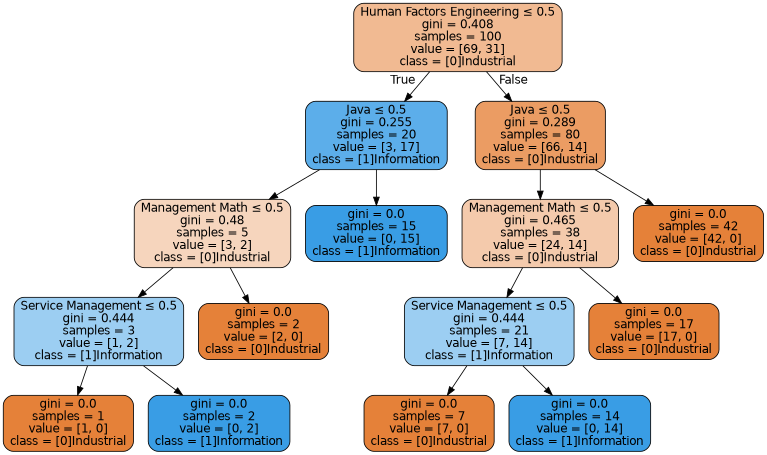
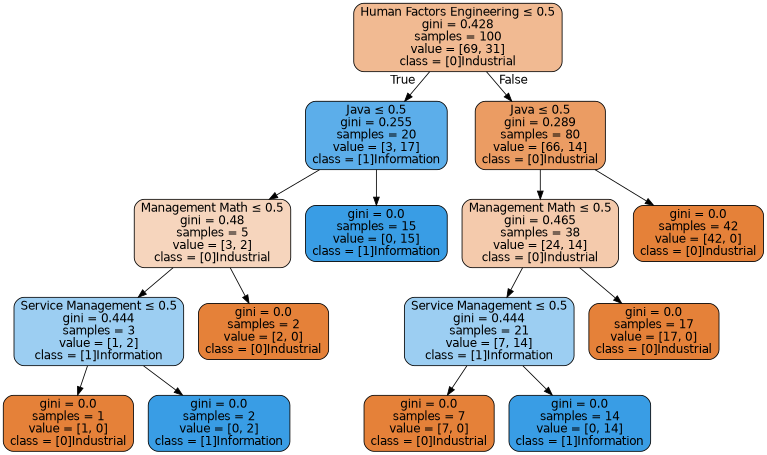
(458, 25) -> (458, 25)
